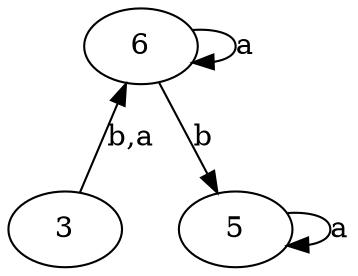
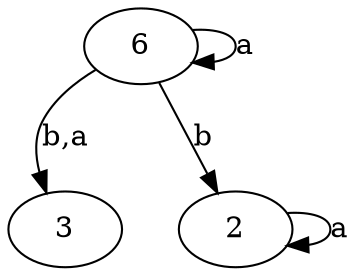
(99, 148) -> (48, 112)
(236, 229) -> (236, 229)
